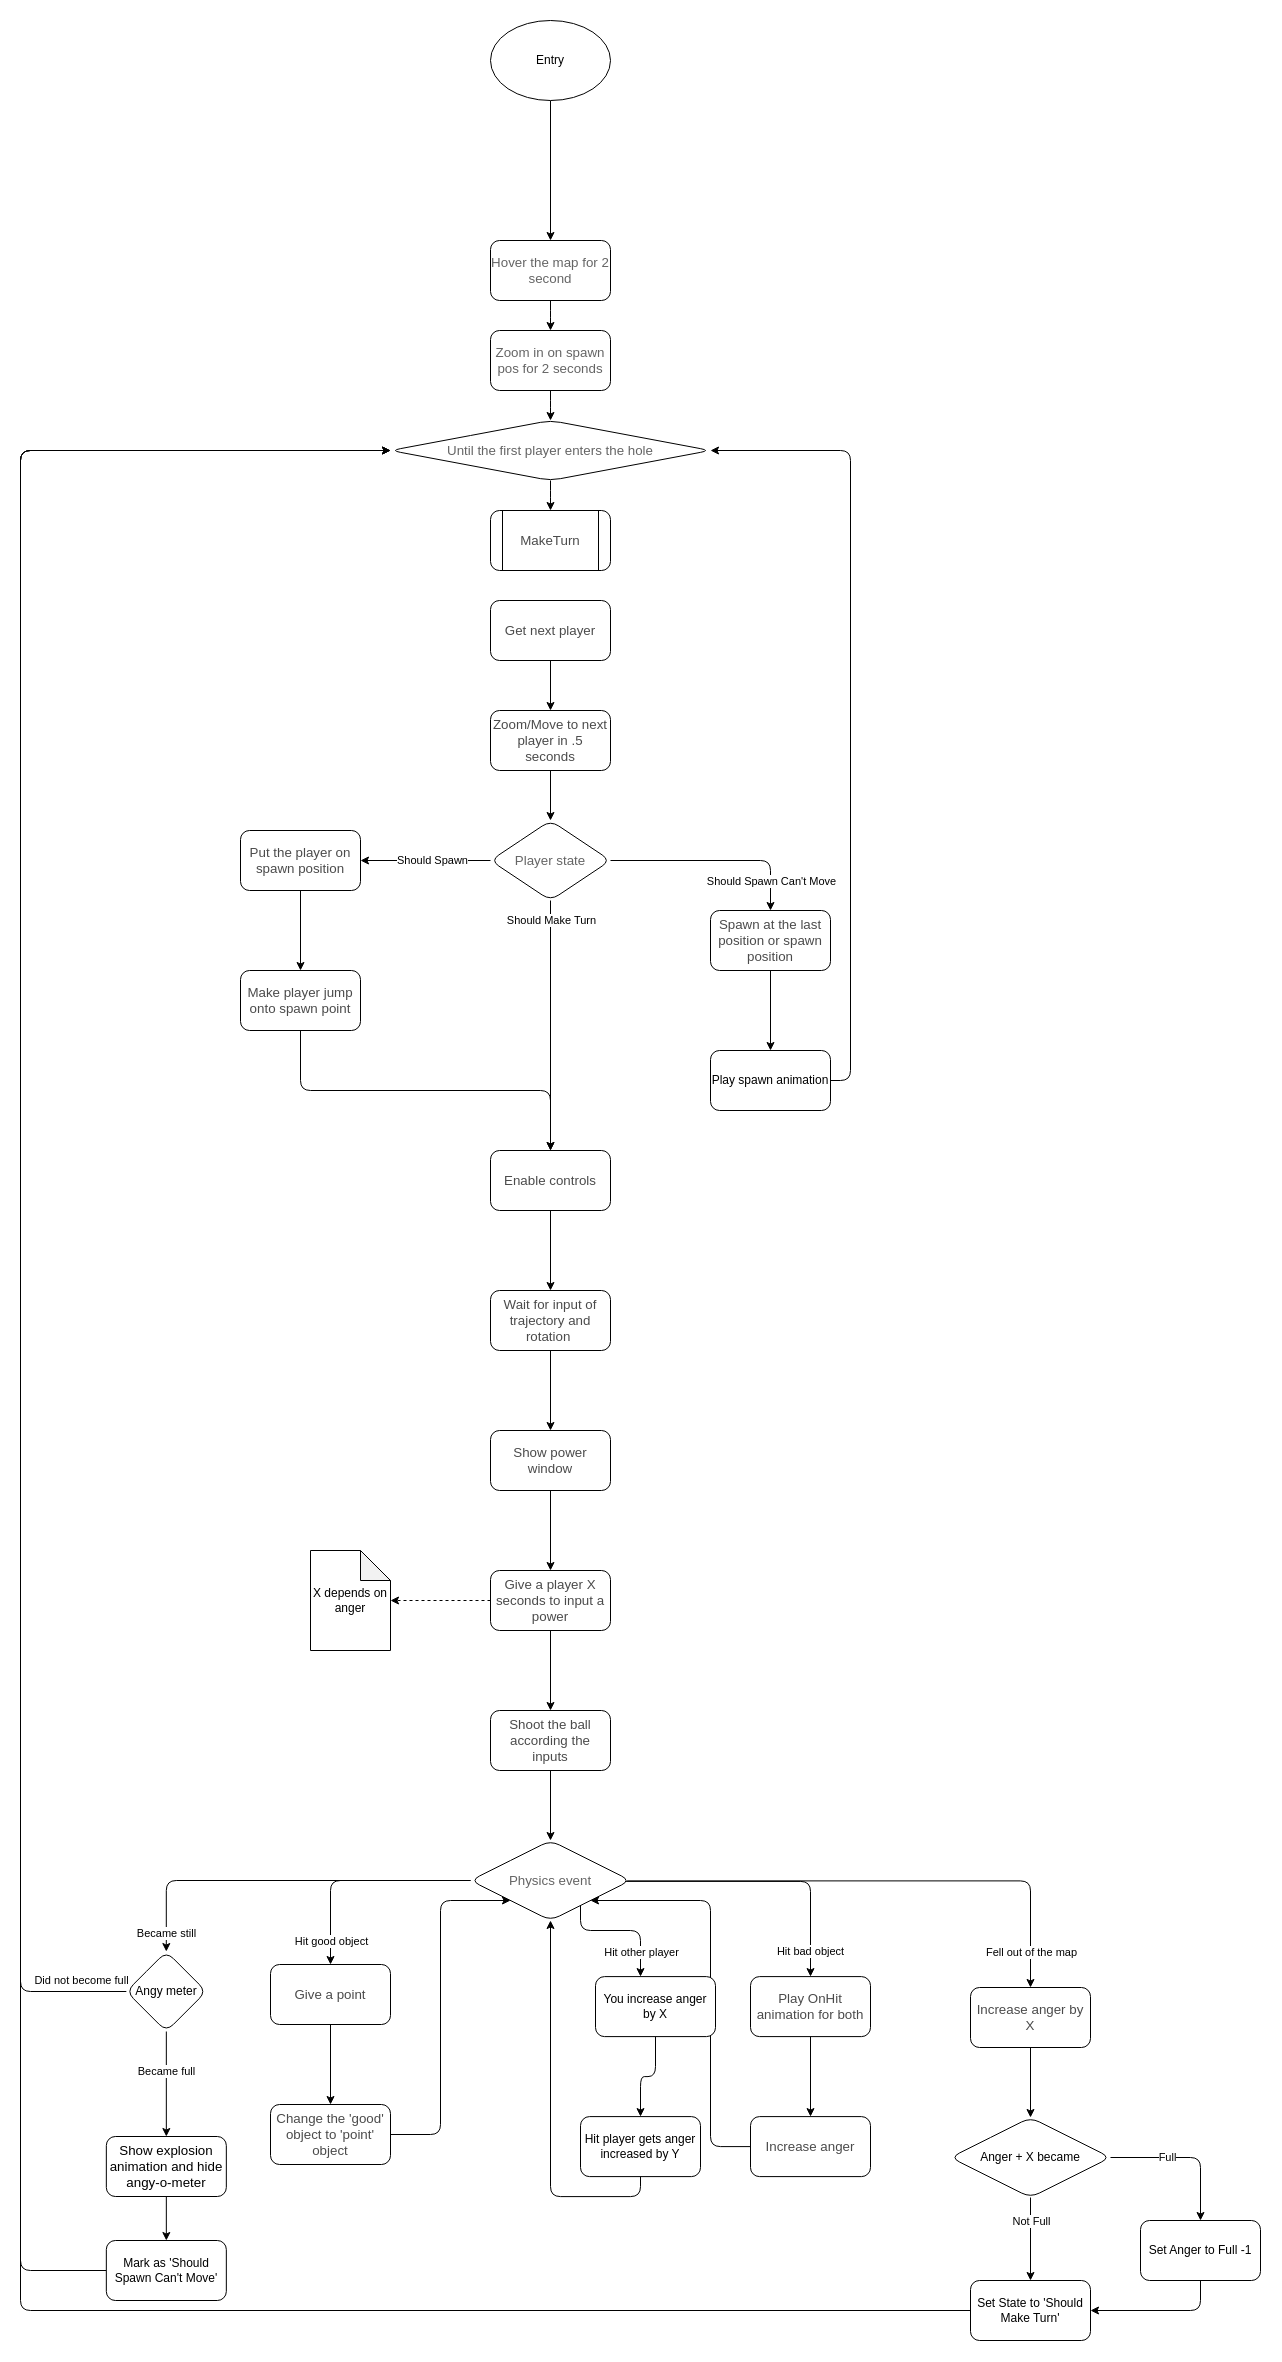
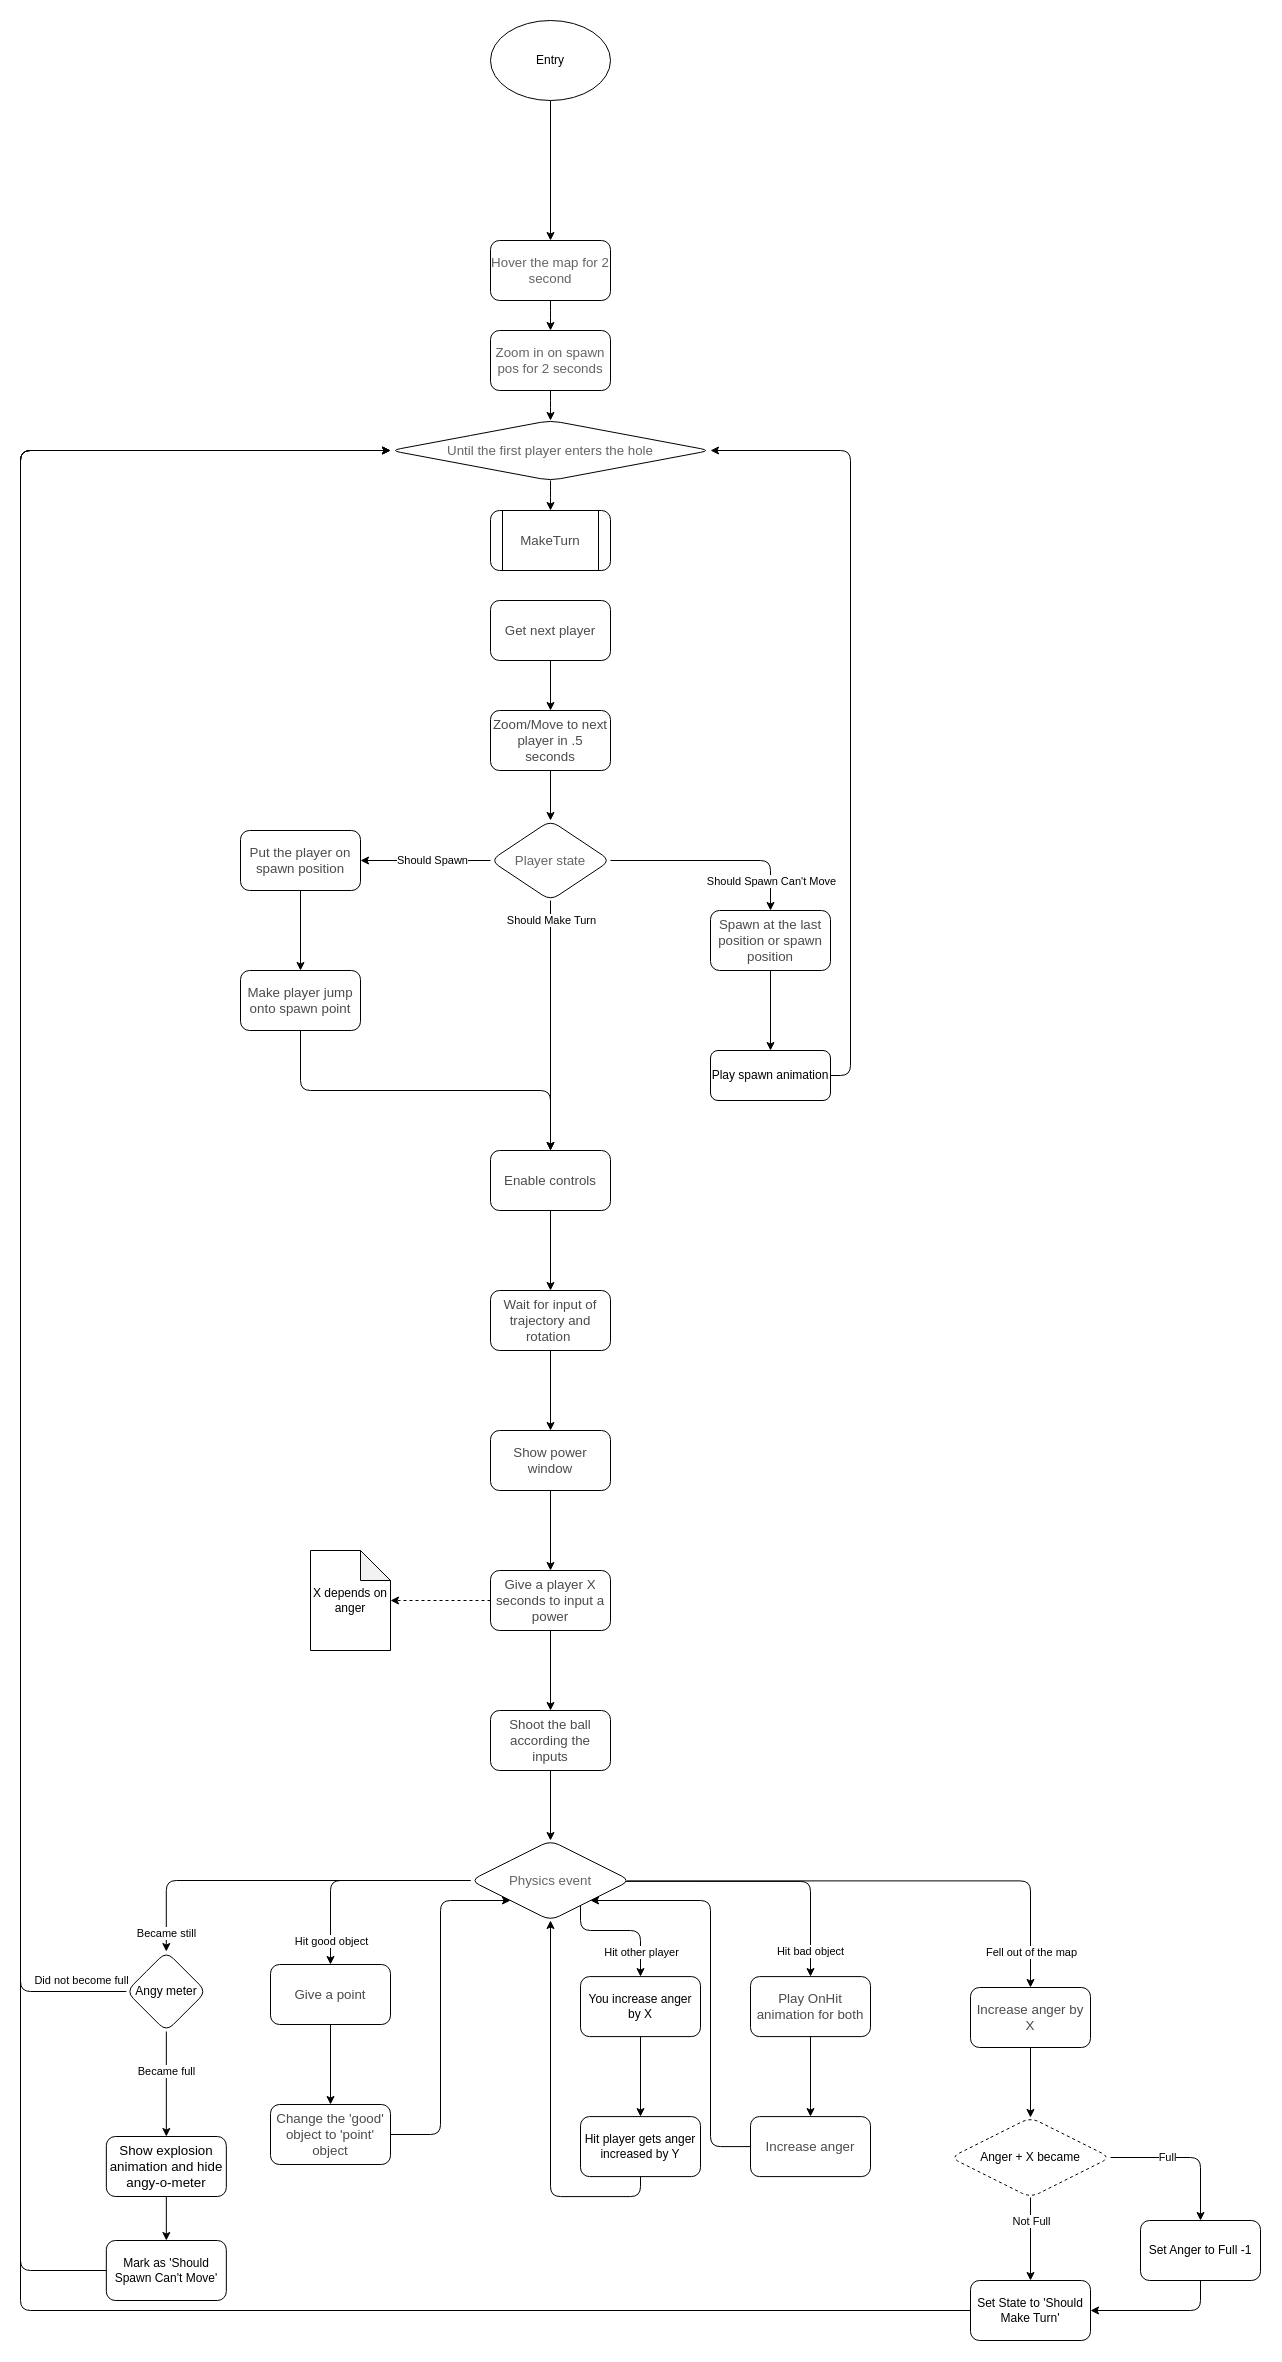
(771, 1081) -> (771, 1076)
(656, 2007) -> (641, 2007)
(1031, 2158) -> (1031, 2158)
